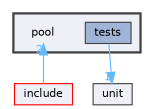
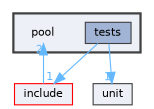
none -> (80, 60)
